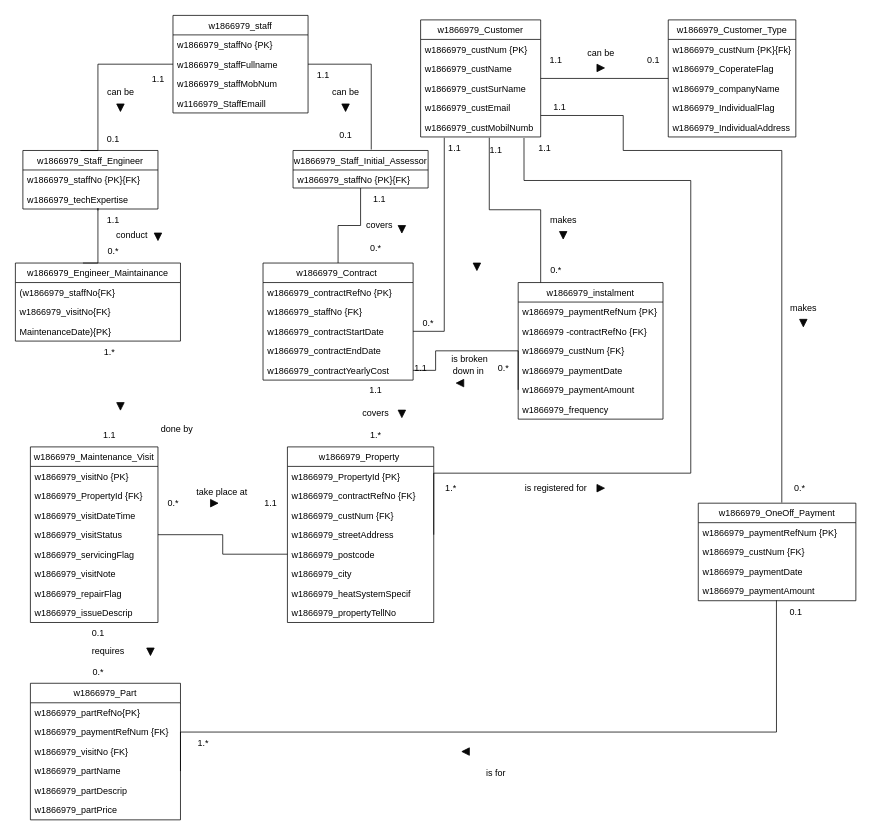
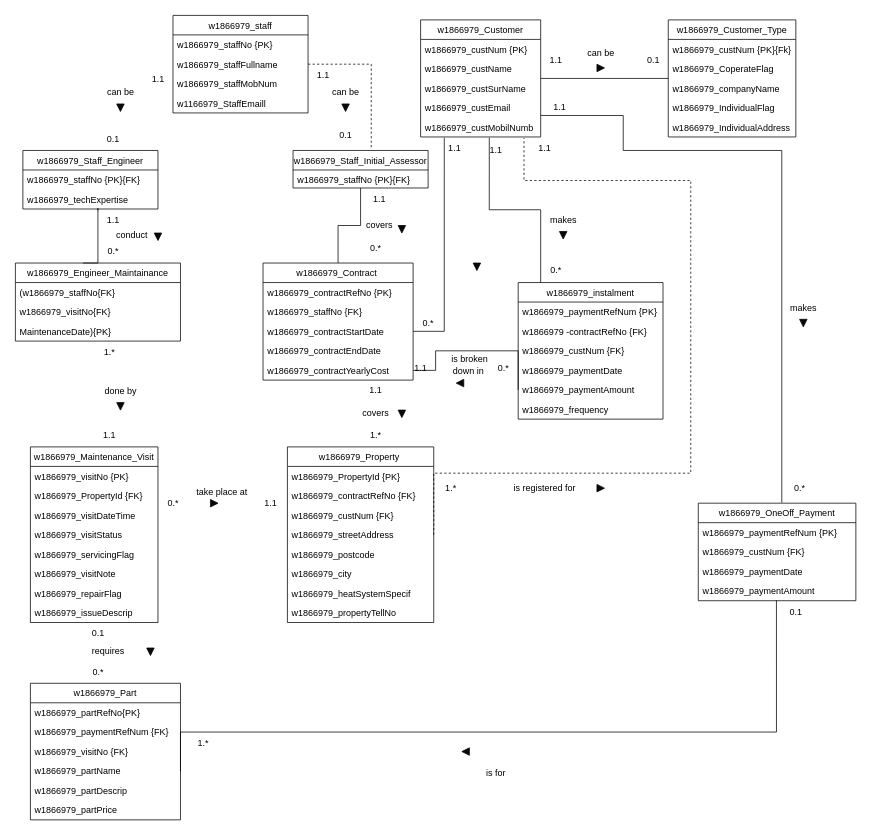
(98, 68) -> none
(371, 74) -> (371, 74)
(690, 372) -> (690, 372)
(177, 429) -> (120, 391)
(555, 488) -> (544, 488)
(223, 544) -> none
